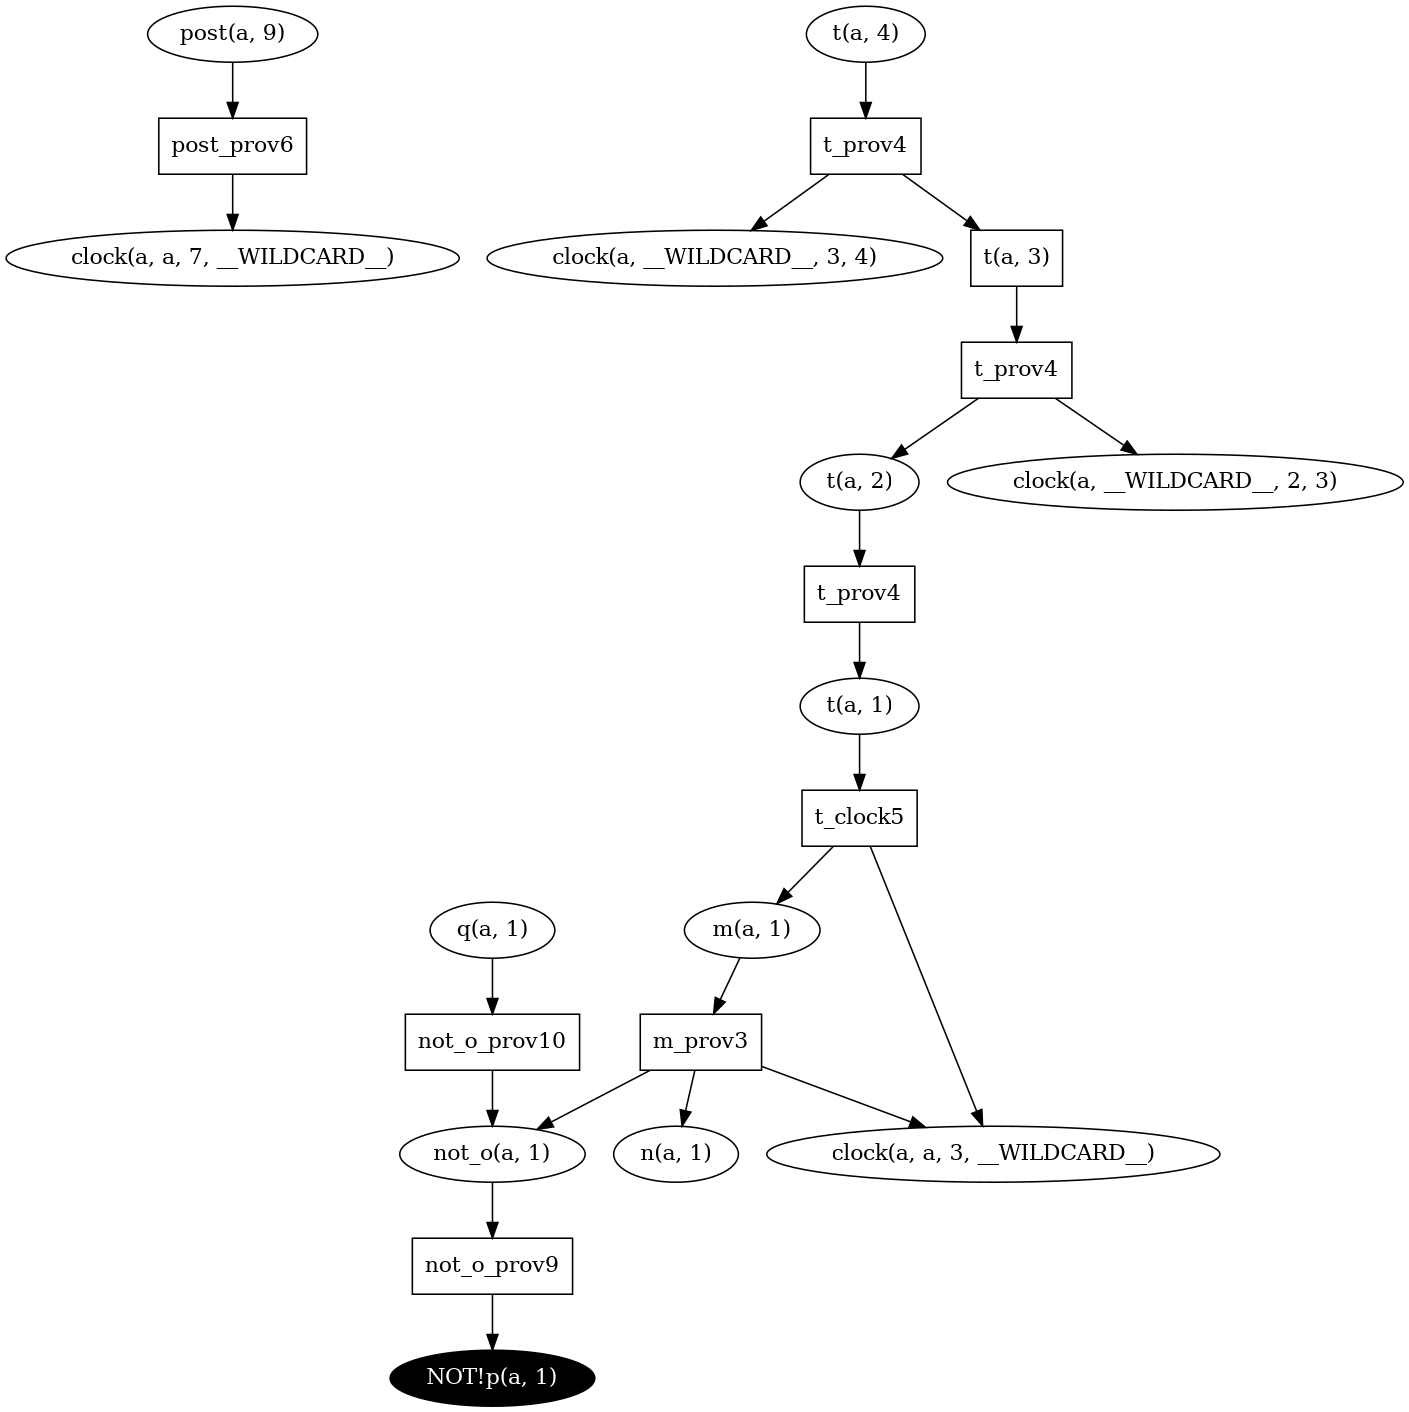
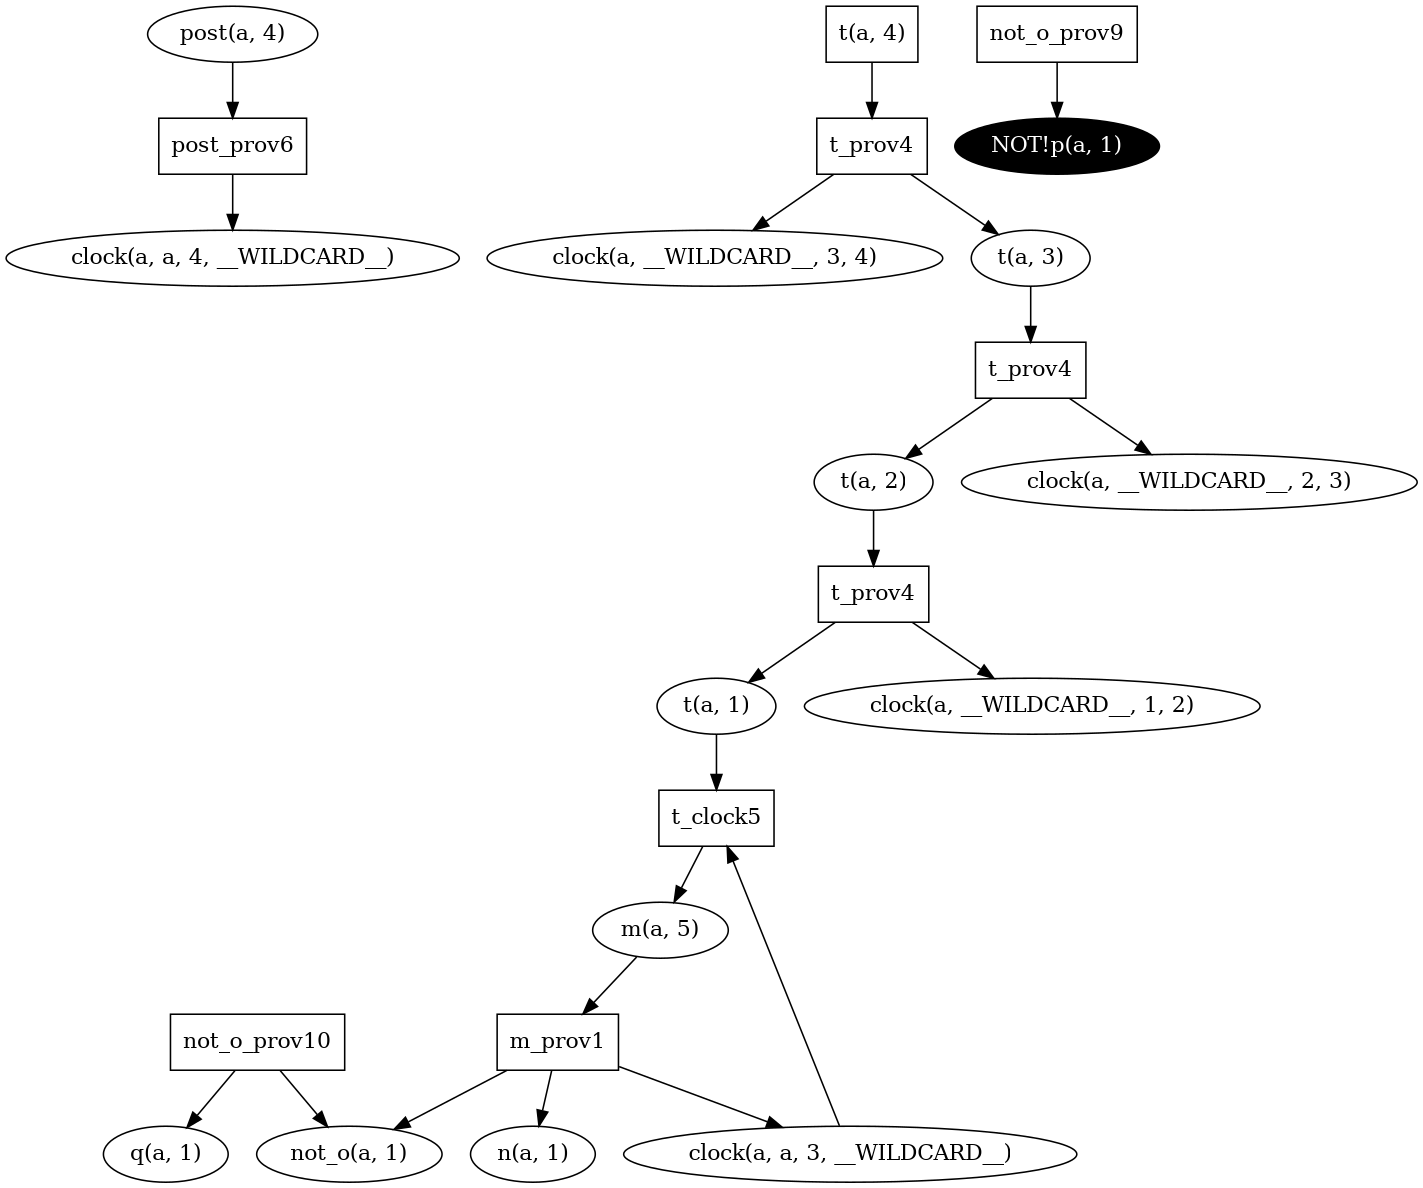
(233, 34) -> (233, 34)
(866, 34) -> (872, 34)
(233, 258) -> (233, 258)
(1017, 258) -> (1031, 258)
none -> (1032, 706)
(752, 930) -> (660, 930)
(492, 979) -> (216, 1093)
(924, 979) -> (786, 993)
(701, 1042) -> (558, 1042)
(492, 1203) -> none
